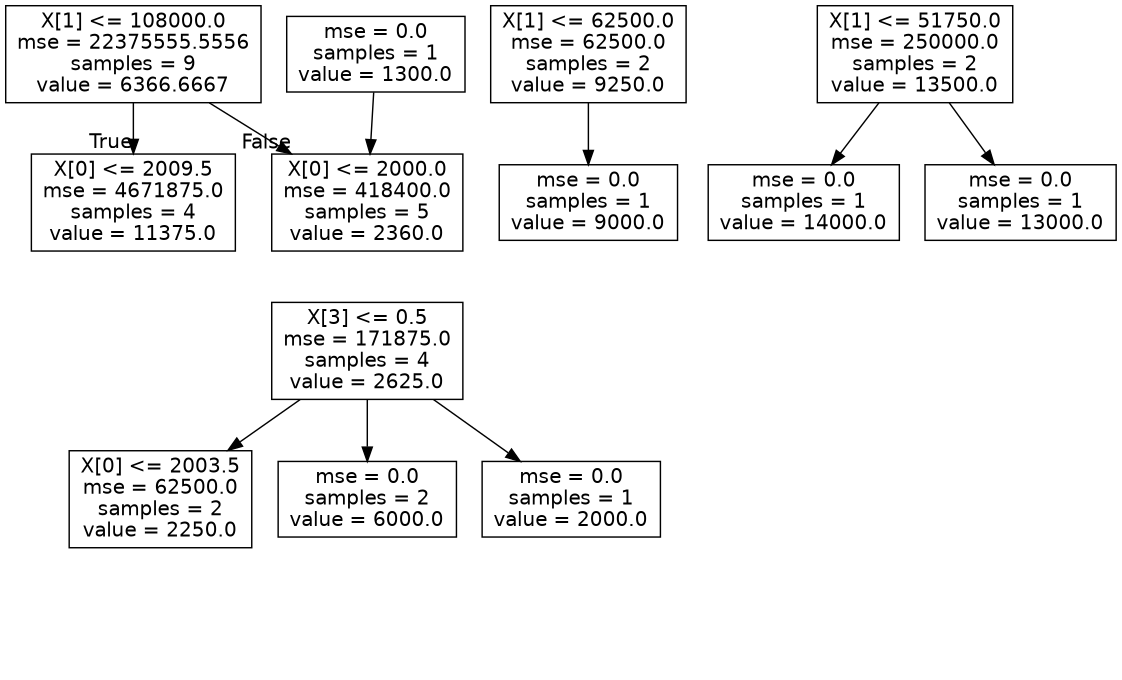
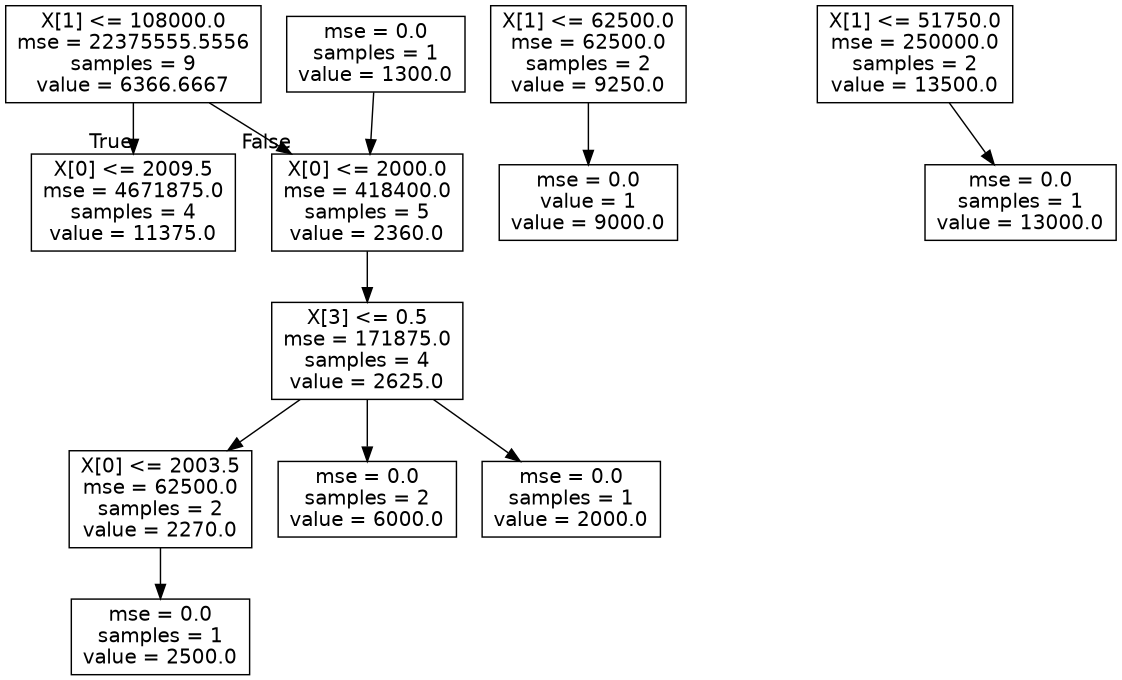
(588, 203) -> (588, 203)
(804, 203) -> none
none -> (367, 269)
(160, 499) -> (160, 499)
none -> (160, 637)
